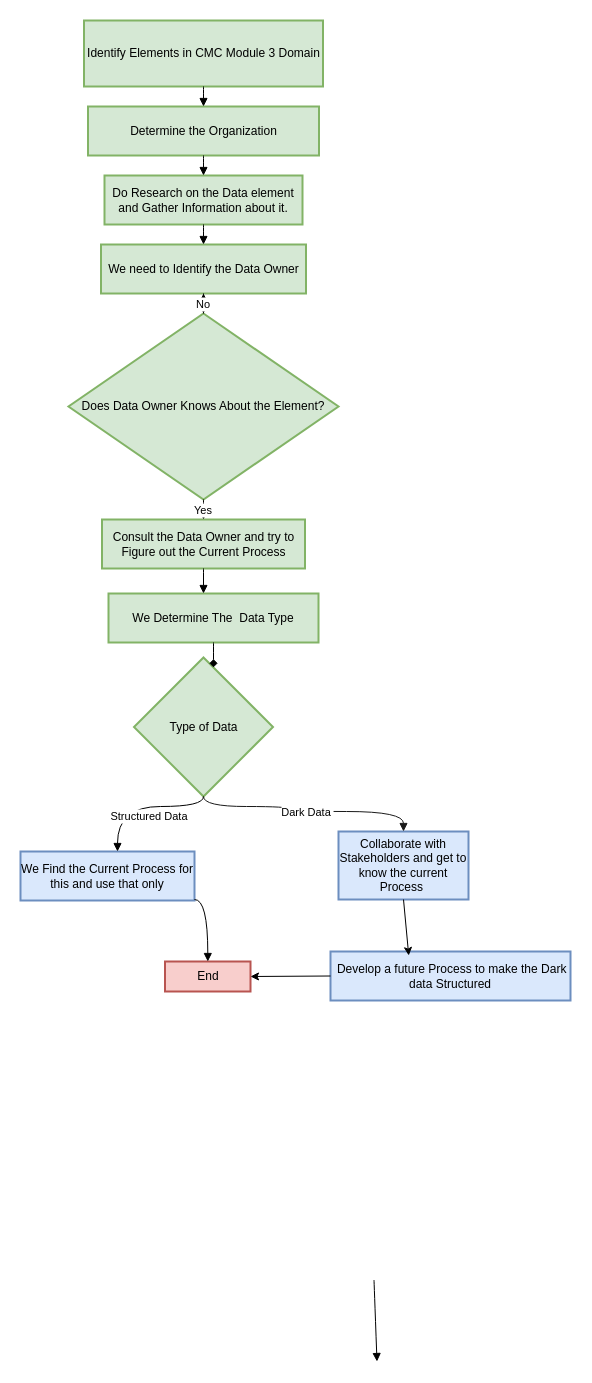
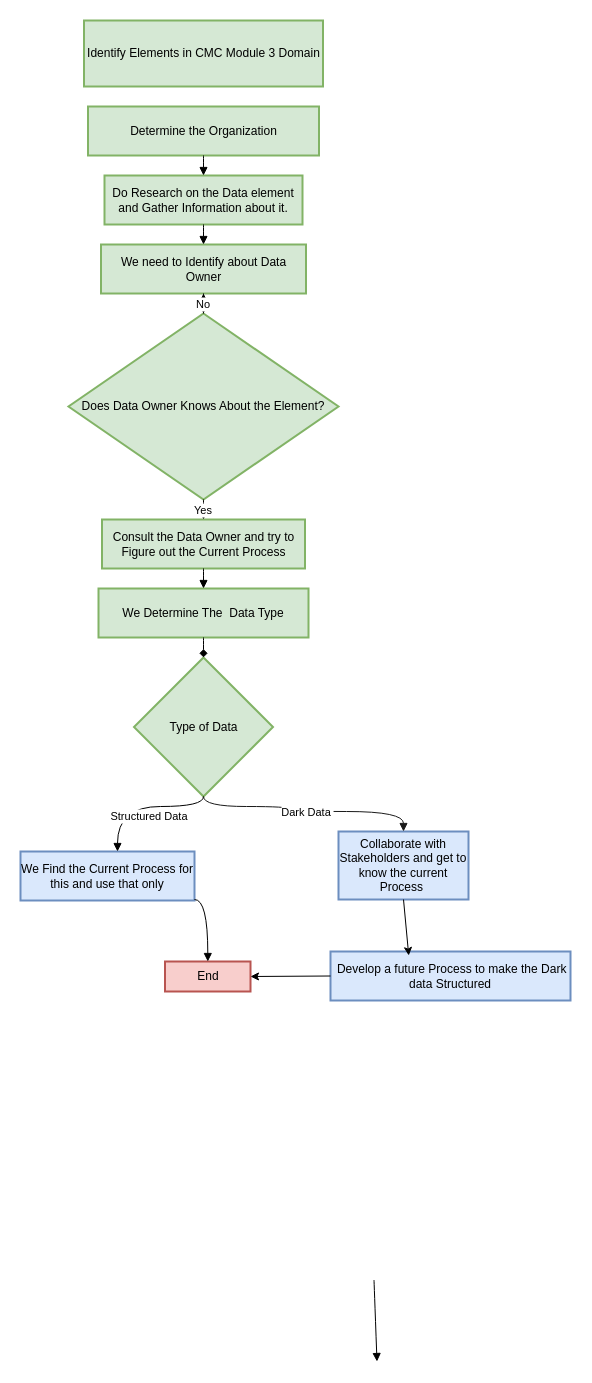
(204, 91) -> none
(204, 270) -> (204, 270)
(214, 618) -> (204, 613)
